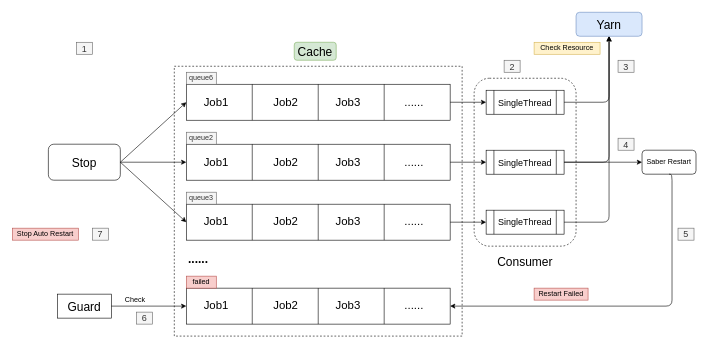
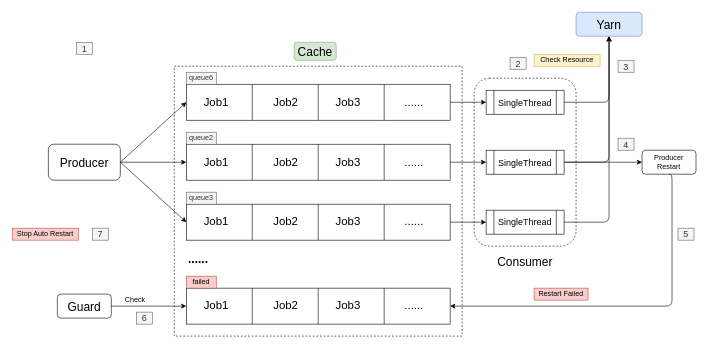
(567, 48) -> (567, 60)
(512, 66) -> (518, 63)
(84, 162) -> (84, 162)
(669, 162) -> (669, 162)
(84, 306) -> (84, 306)
